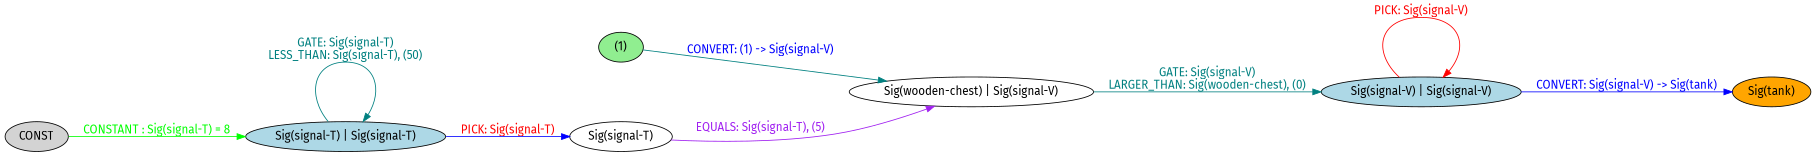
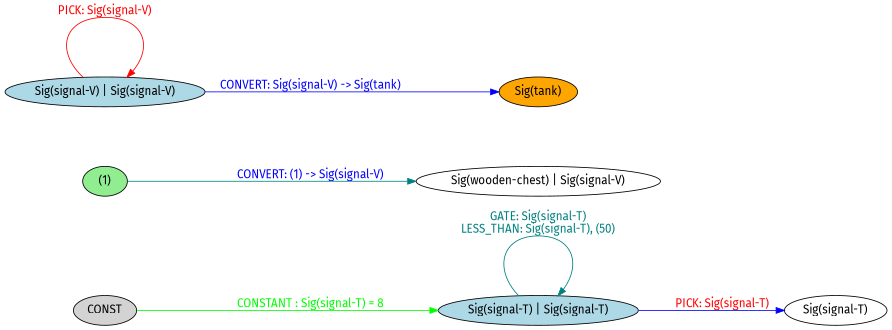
(1203, 92) -> none
(801, 138) -> none
